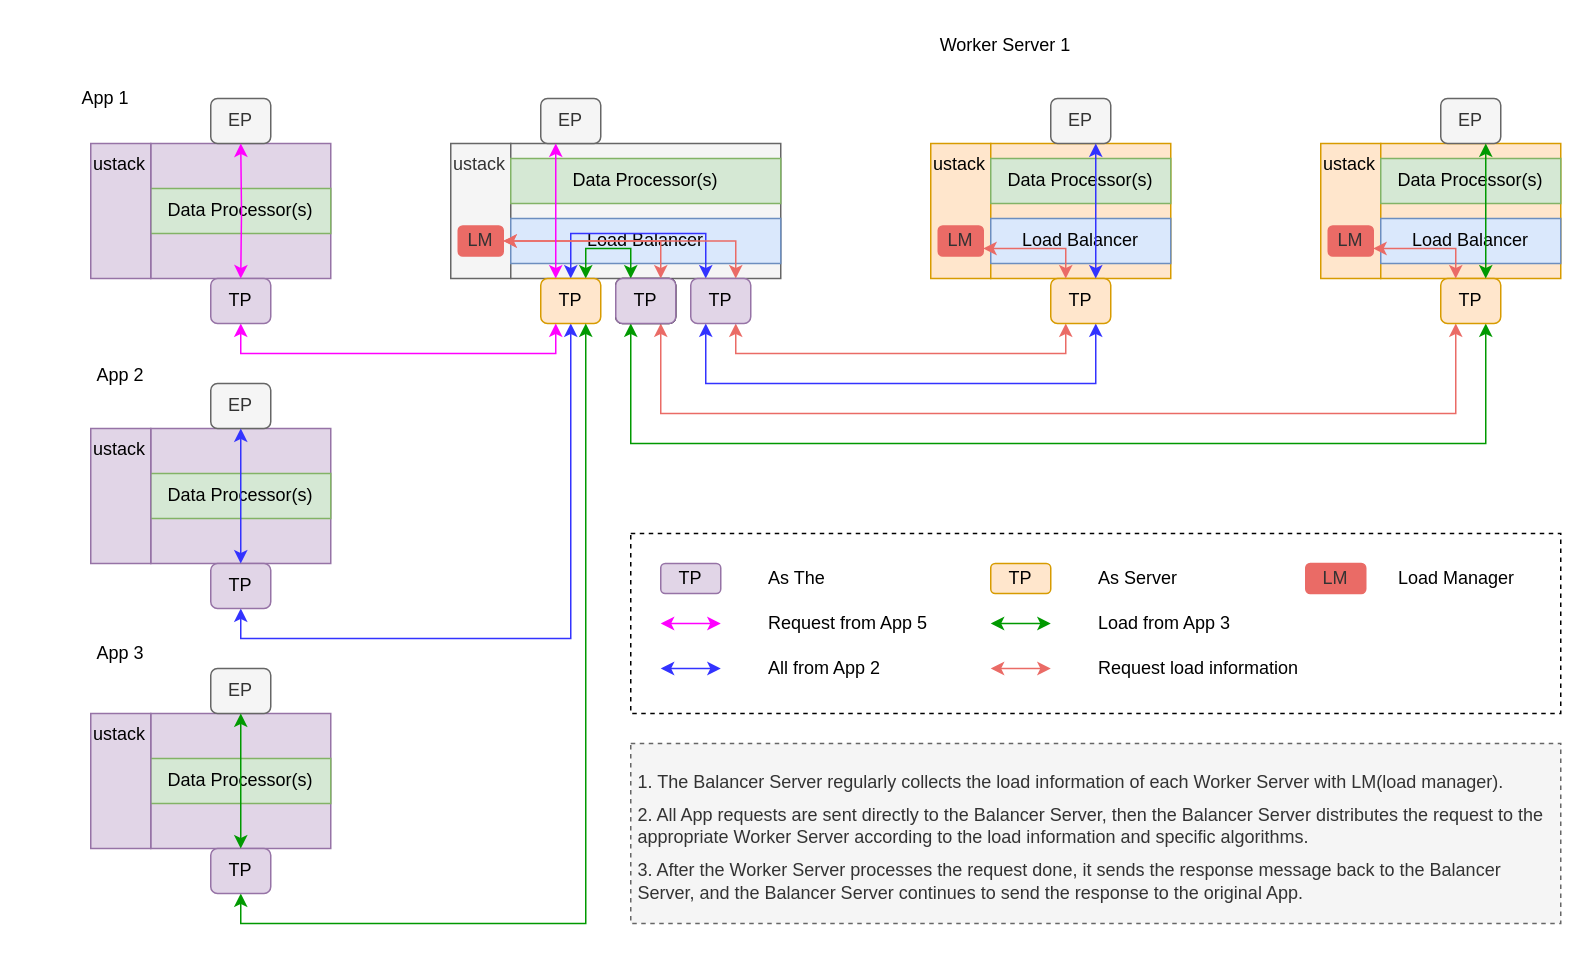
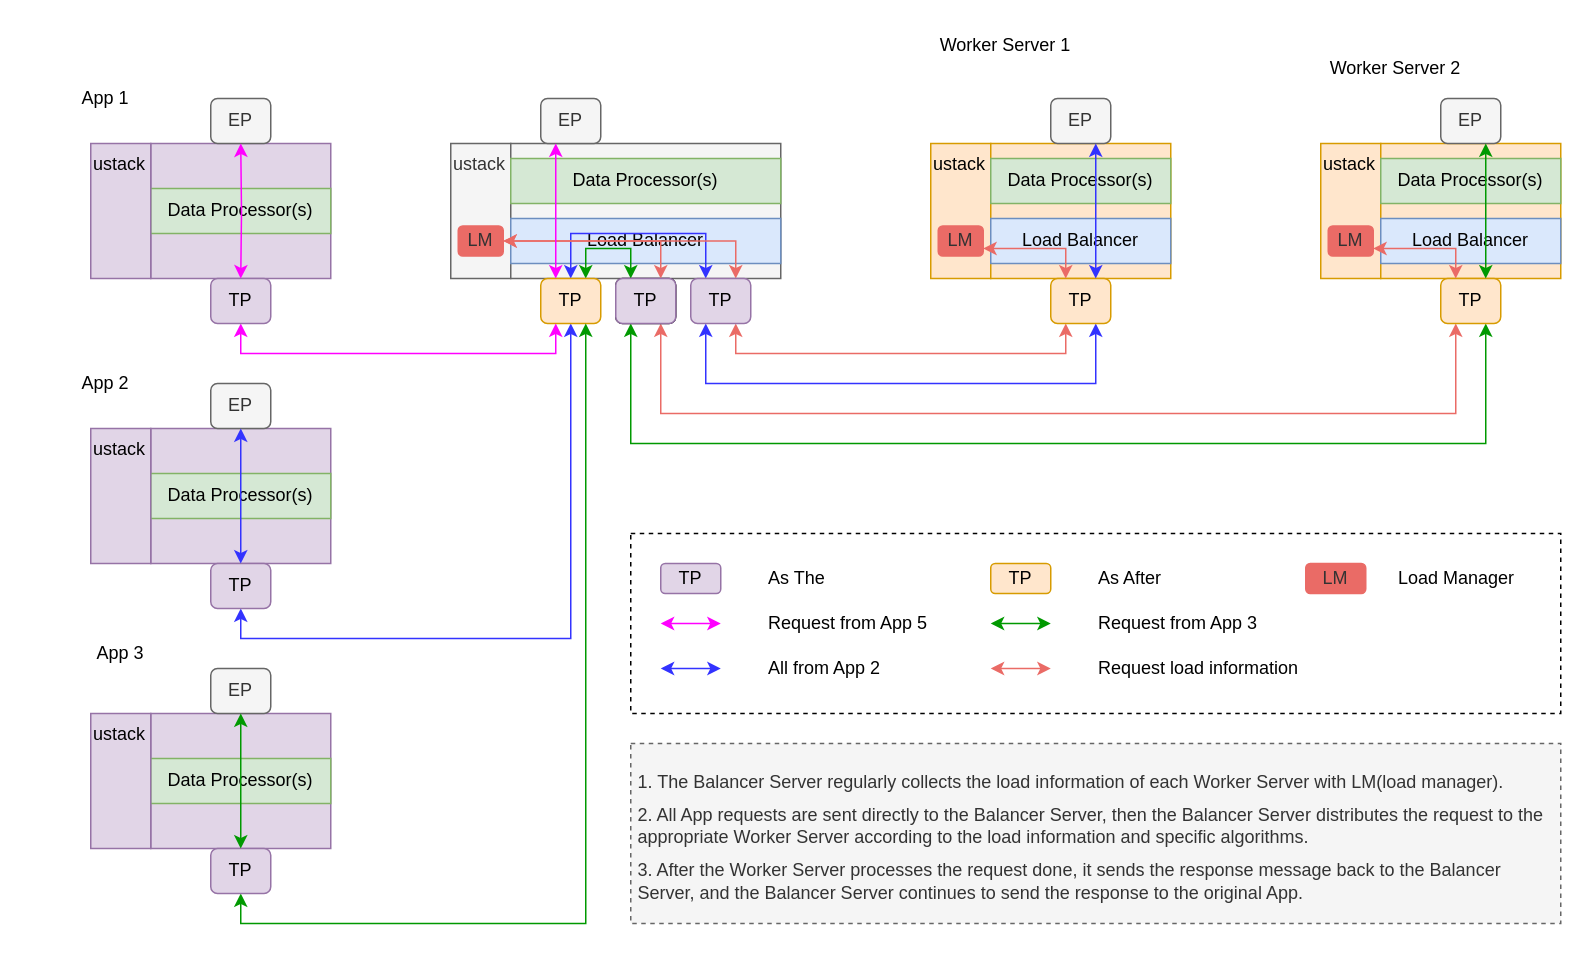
none -> (1396, 68)
(121, 376) -> (106, 383)
(1142, 578) -> (1137, 578)
(1167, 623) -> (1182, 623)
